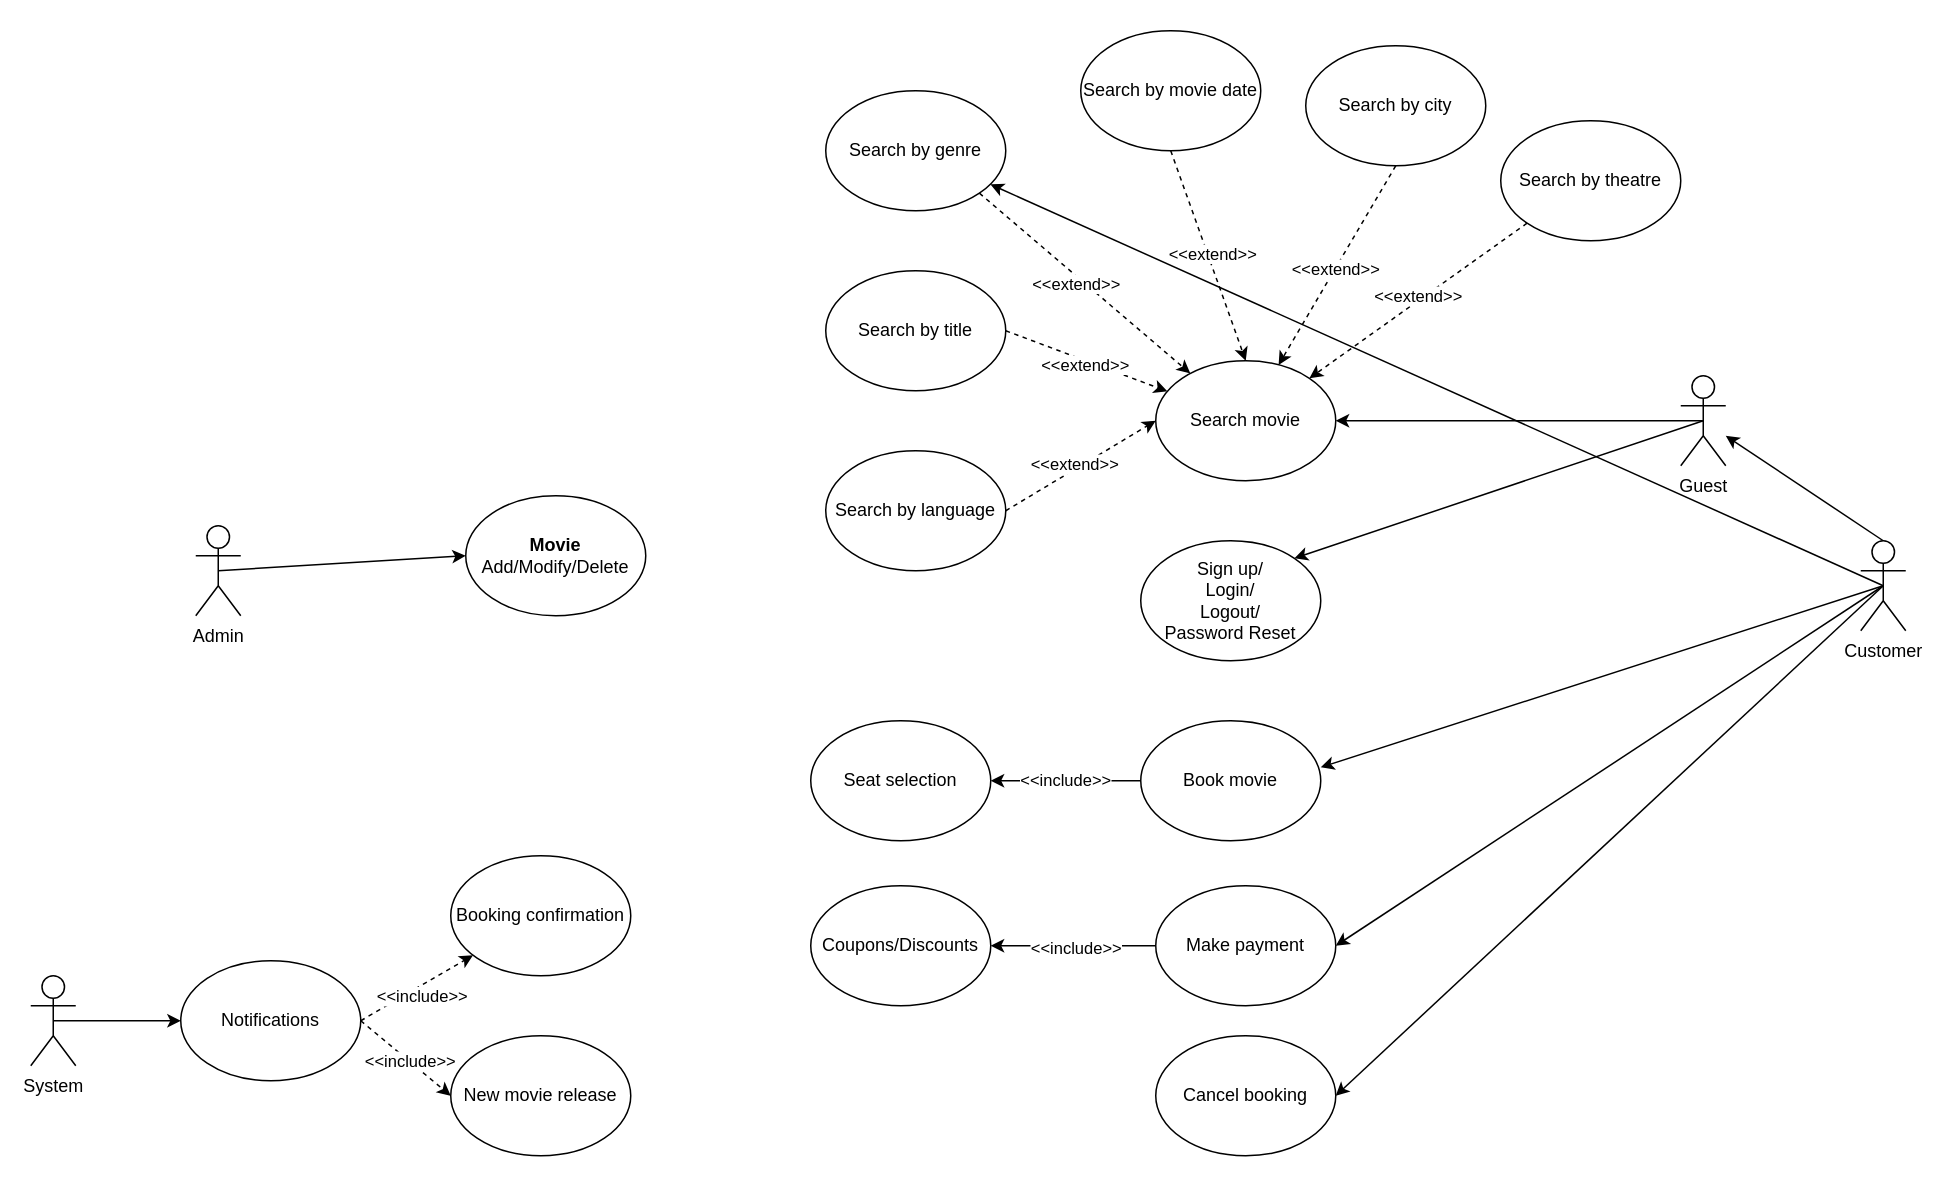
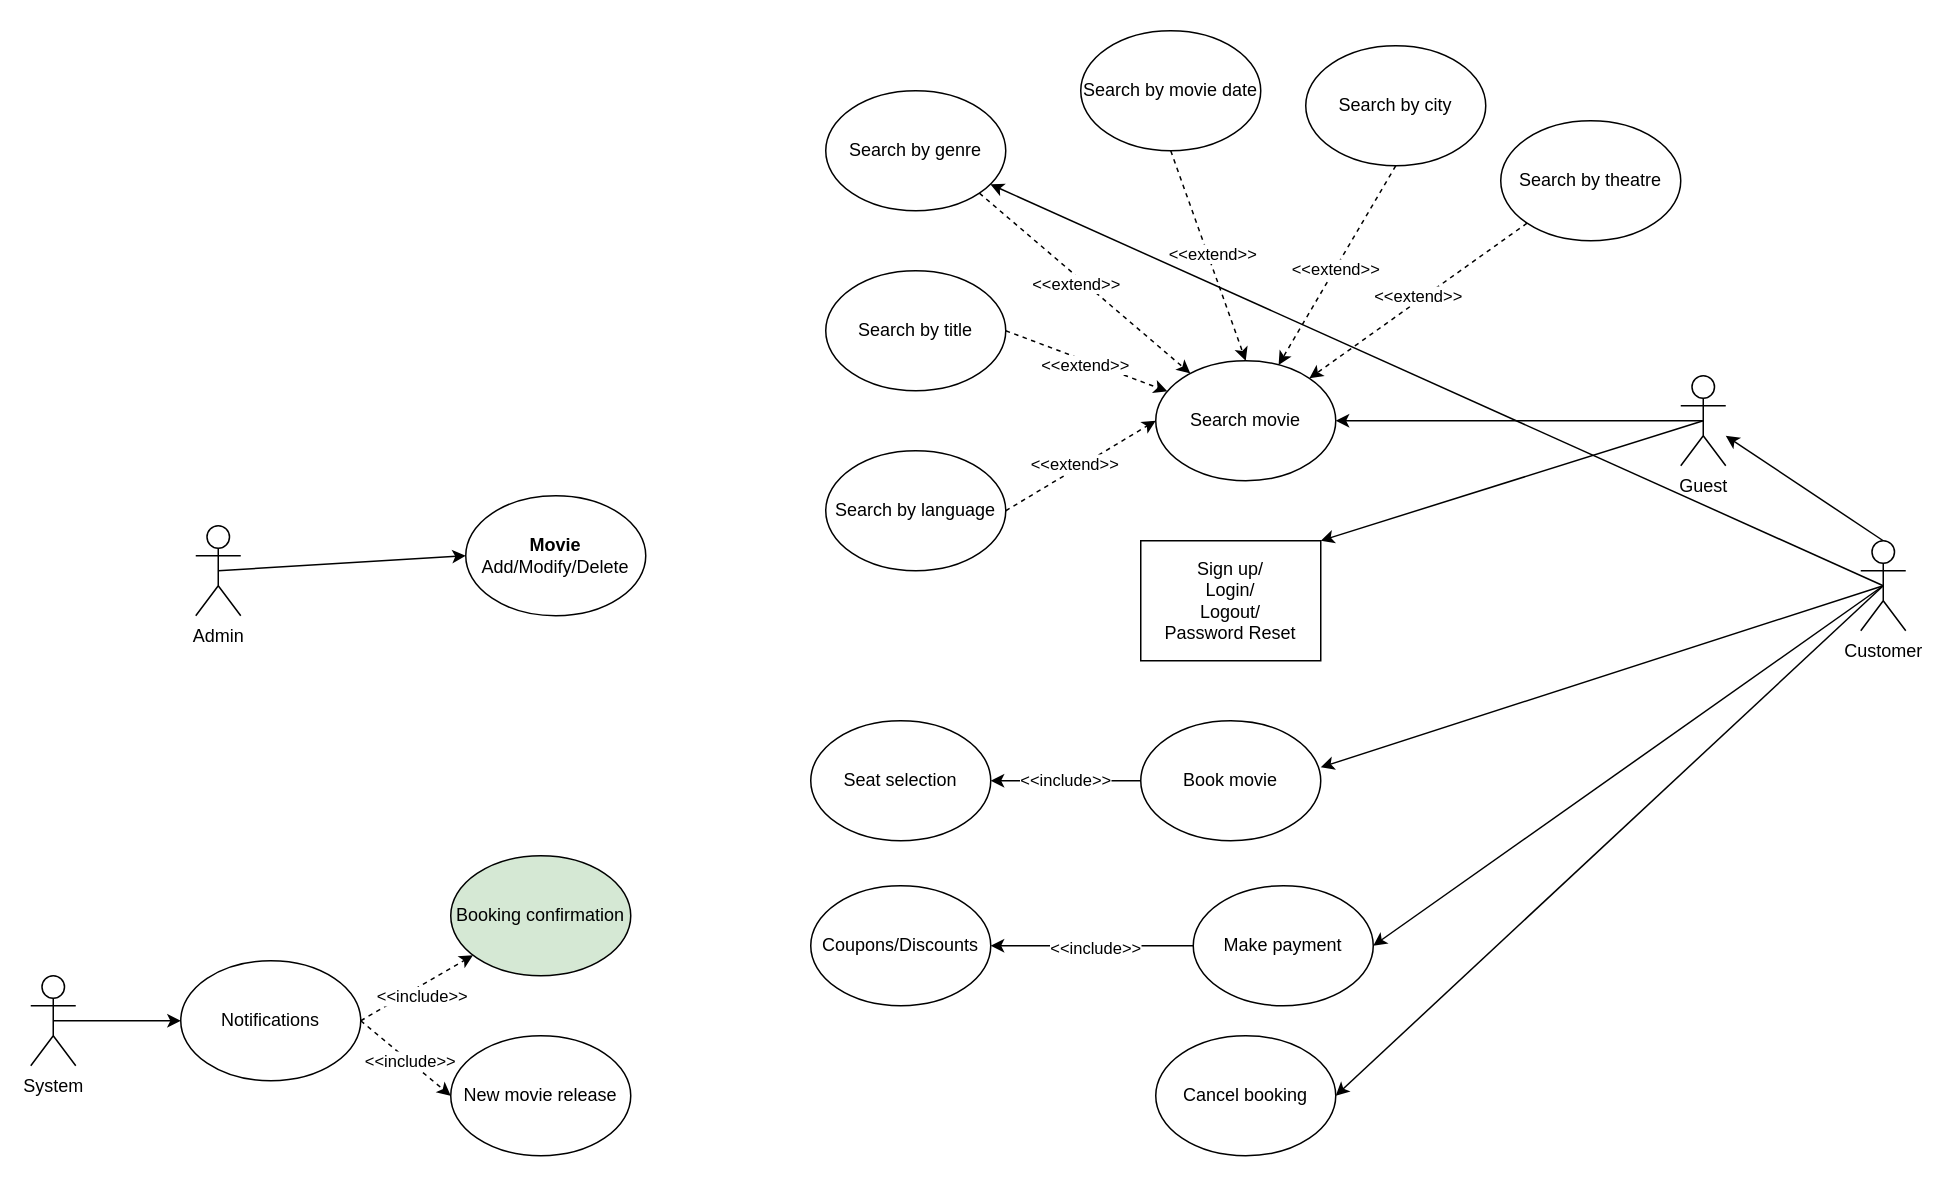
(1231, 601) -> (1231, 601)
(541, 916) -> (541, 916)
(1246, 946) -> (1283, 946)
